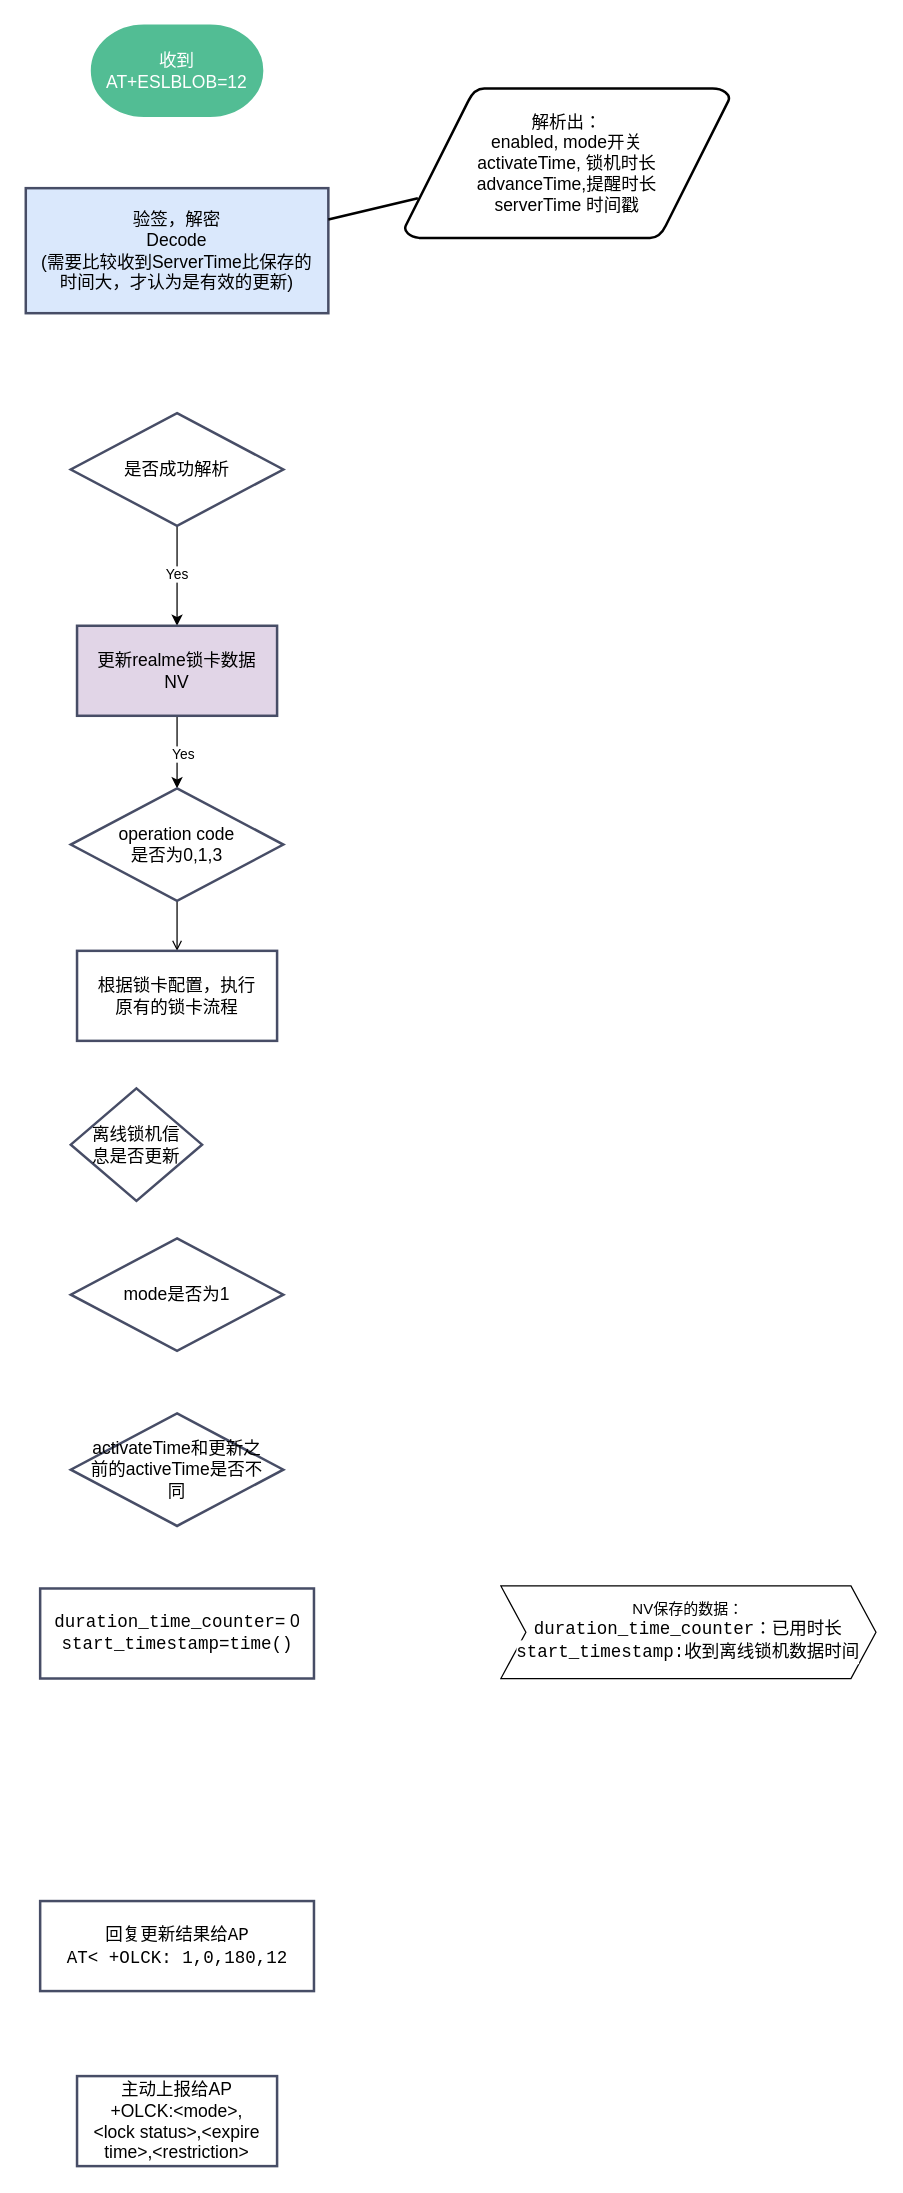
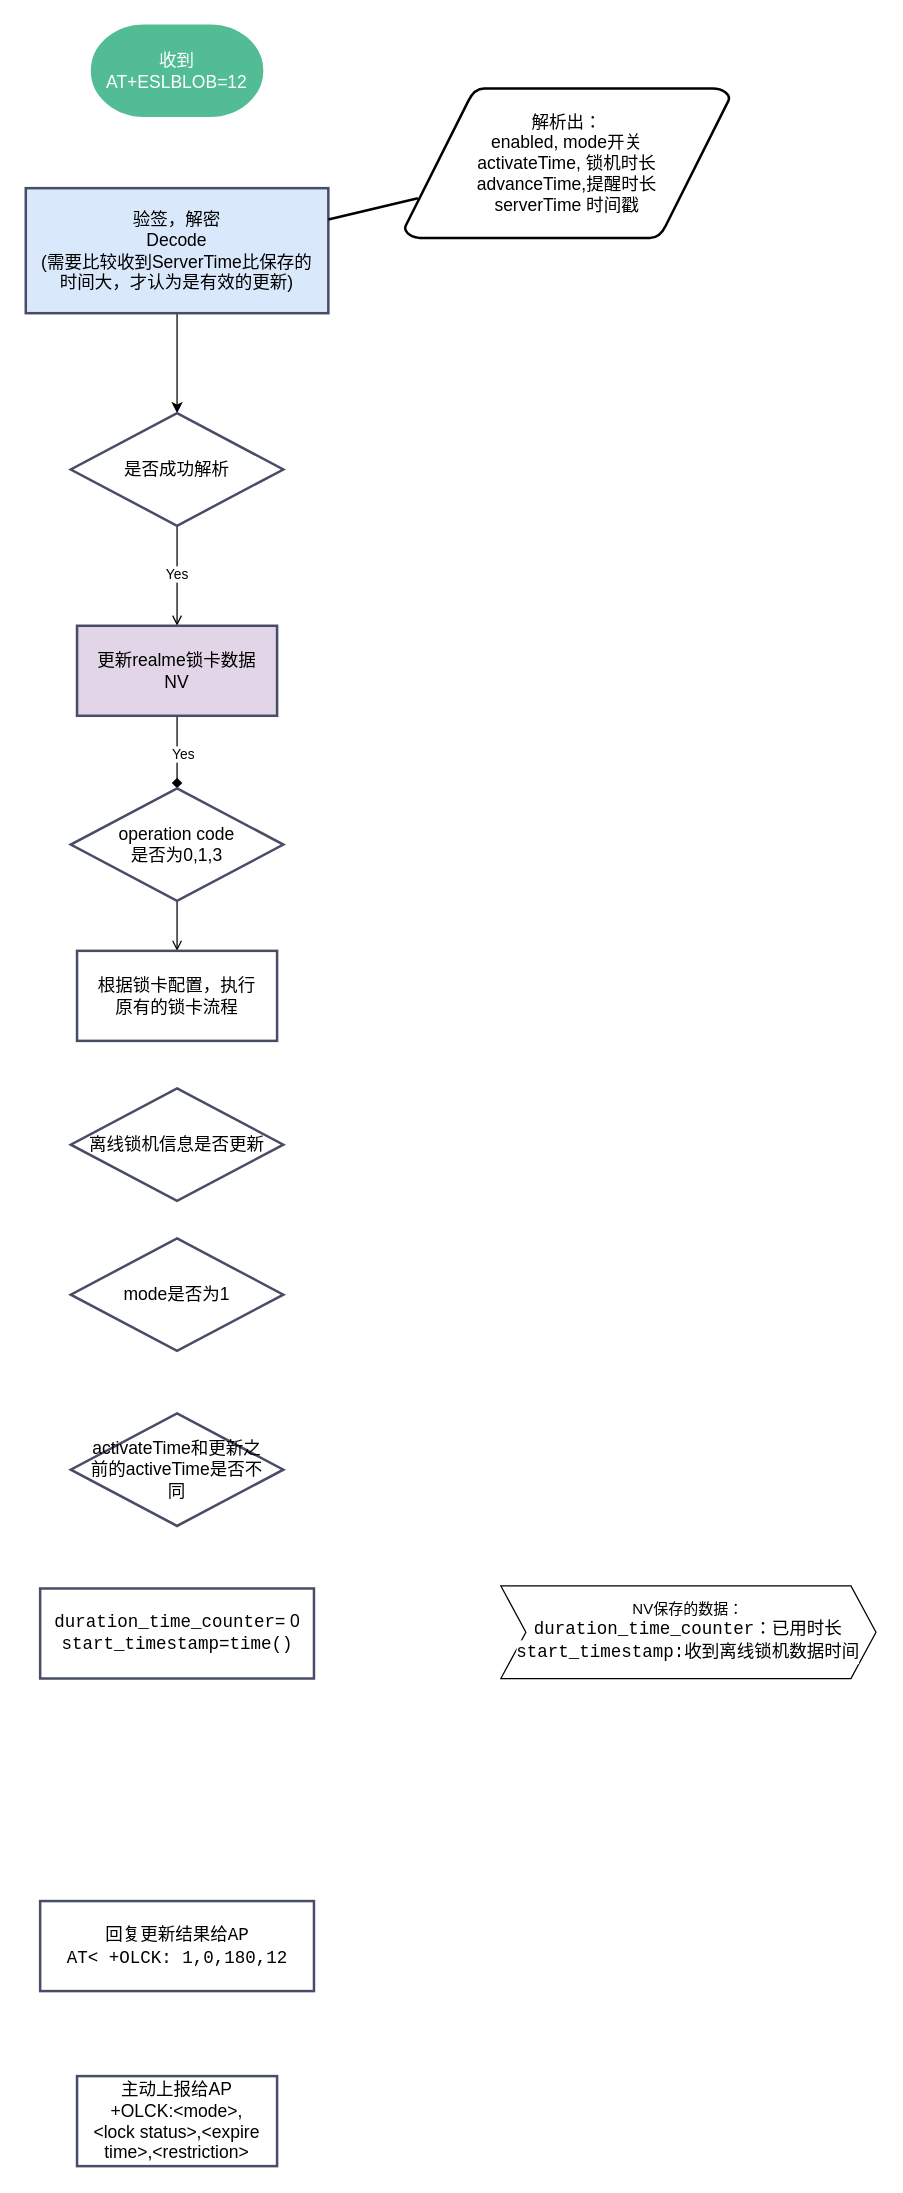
none -> (177, 359)
(177, 616) -> (177, 617)
(177, 778) -> (177, 777)
(136, 1144) -> (177, 1144)
